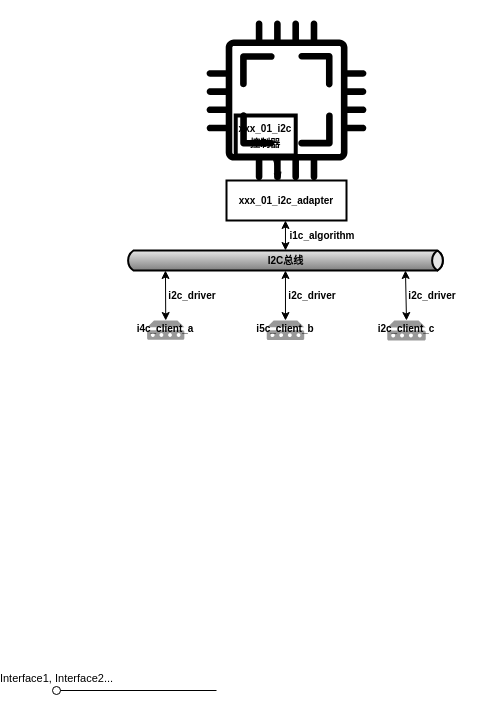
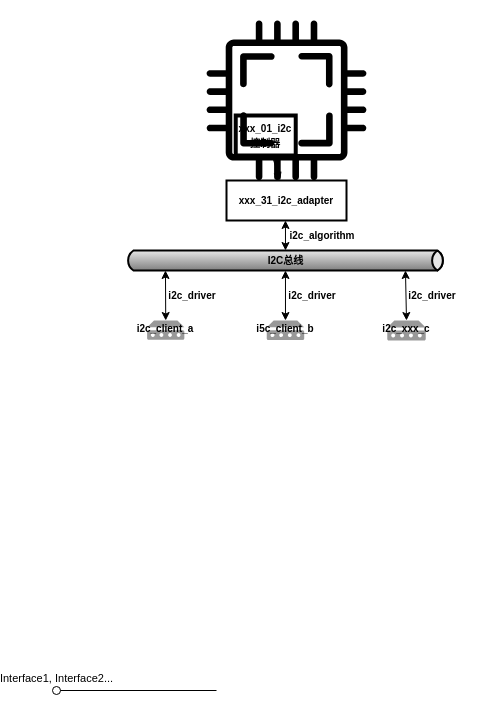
(287, 201) -> (287, 201)
(323, 236) -> (323, 236)
(166, 329) -> (166, 329)
(407, 329) -> (407, 329)
